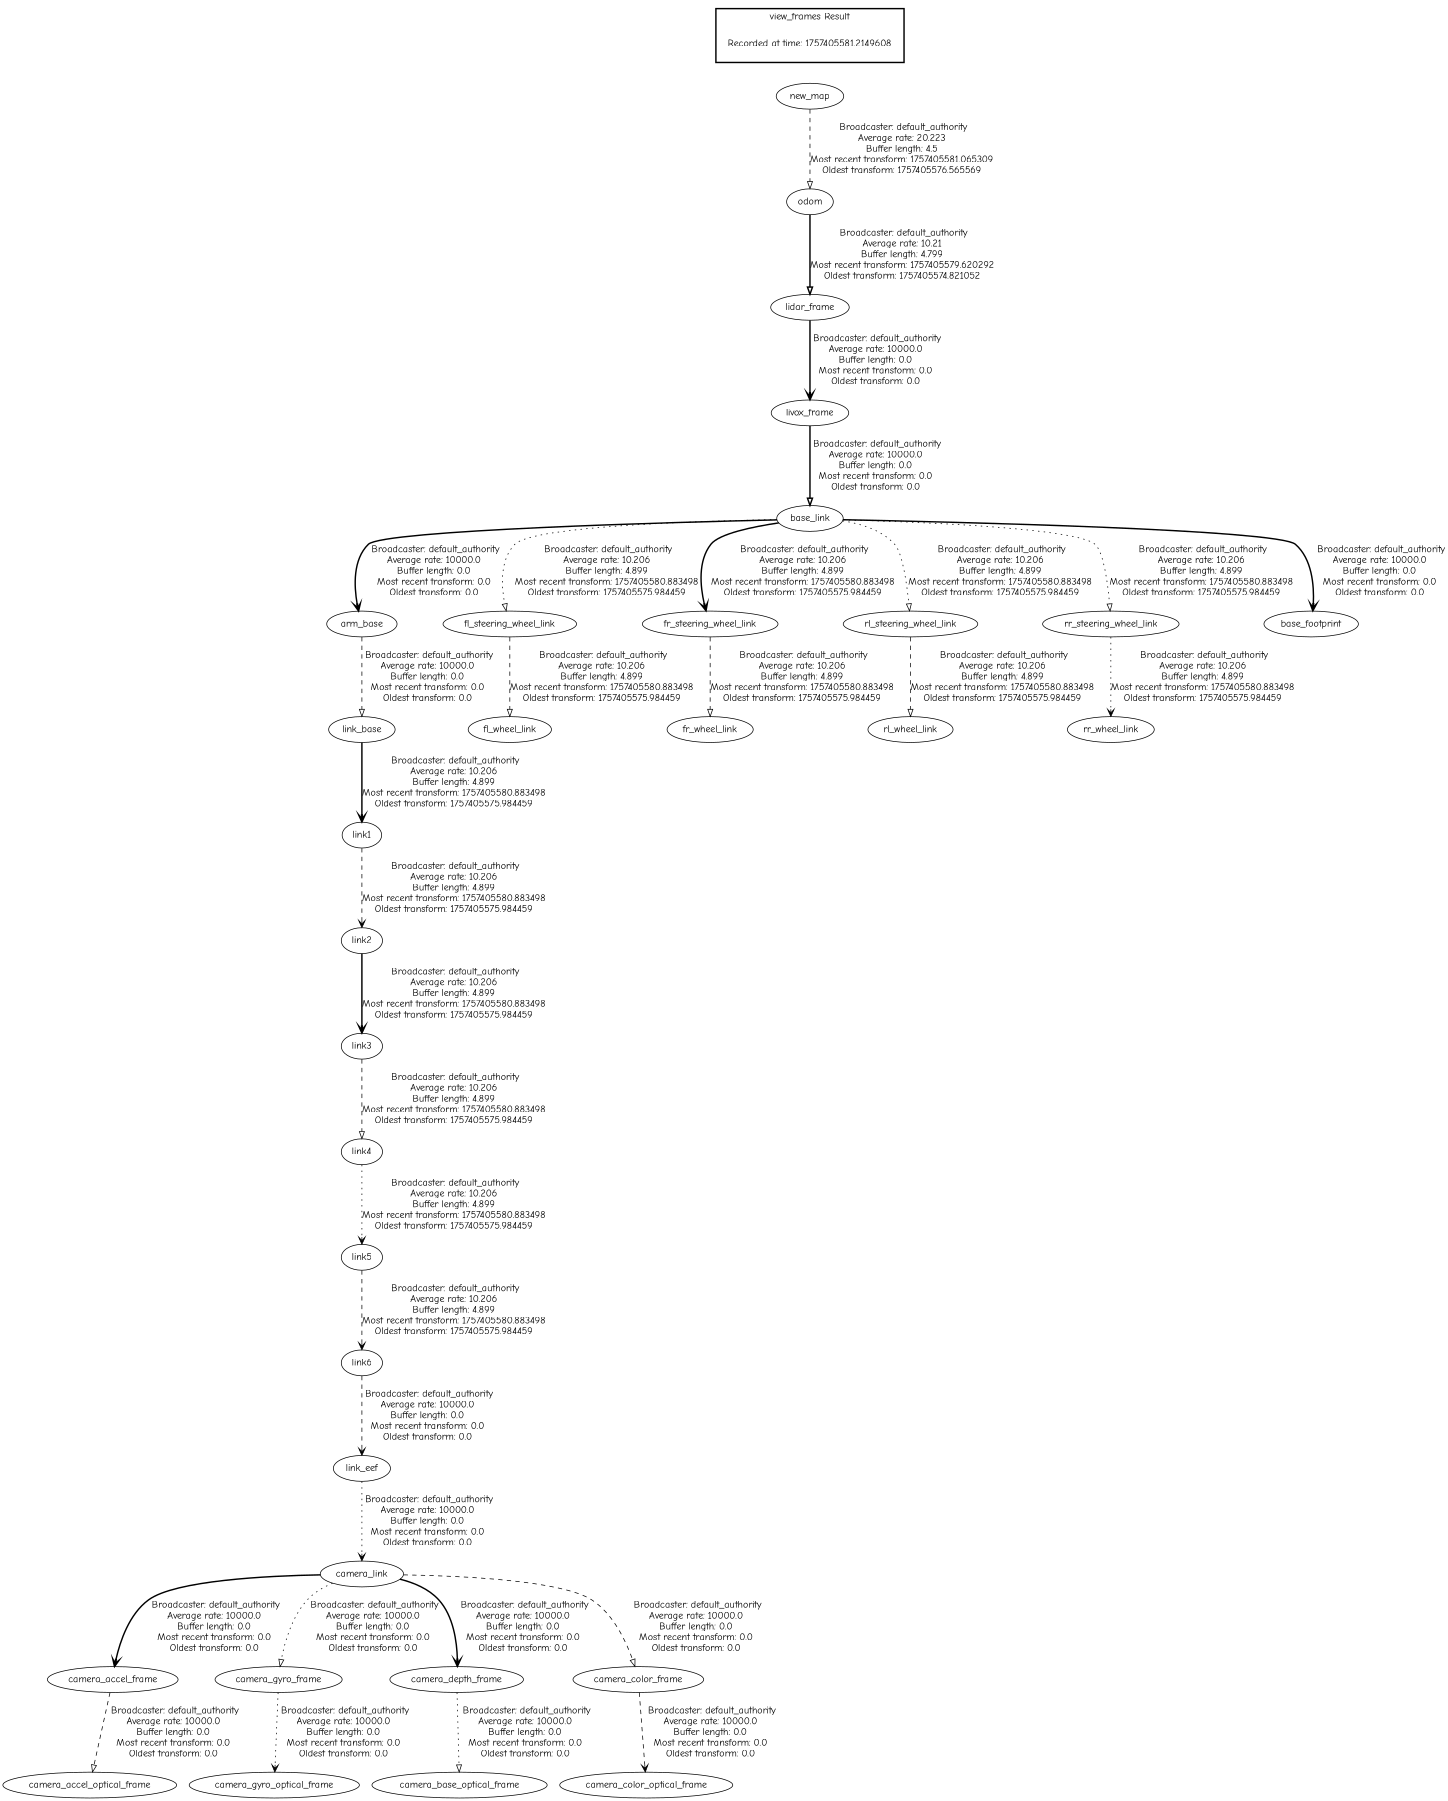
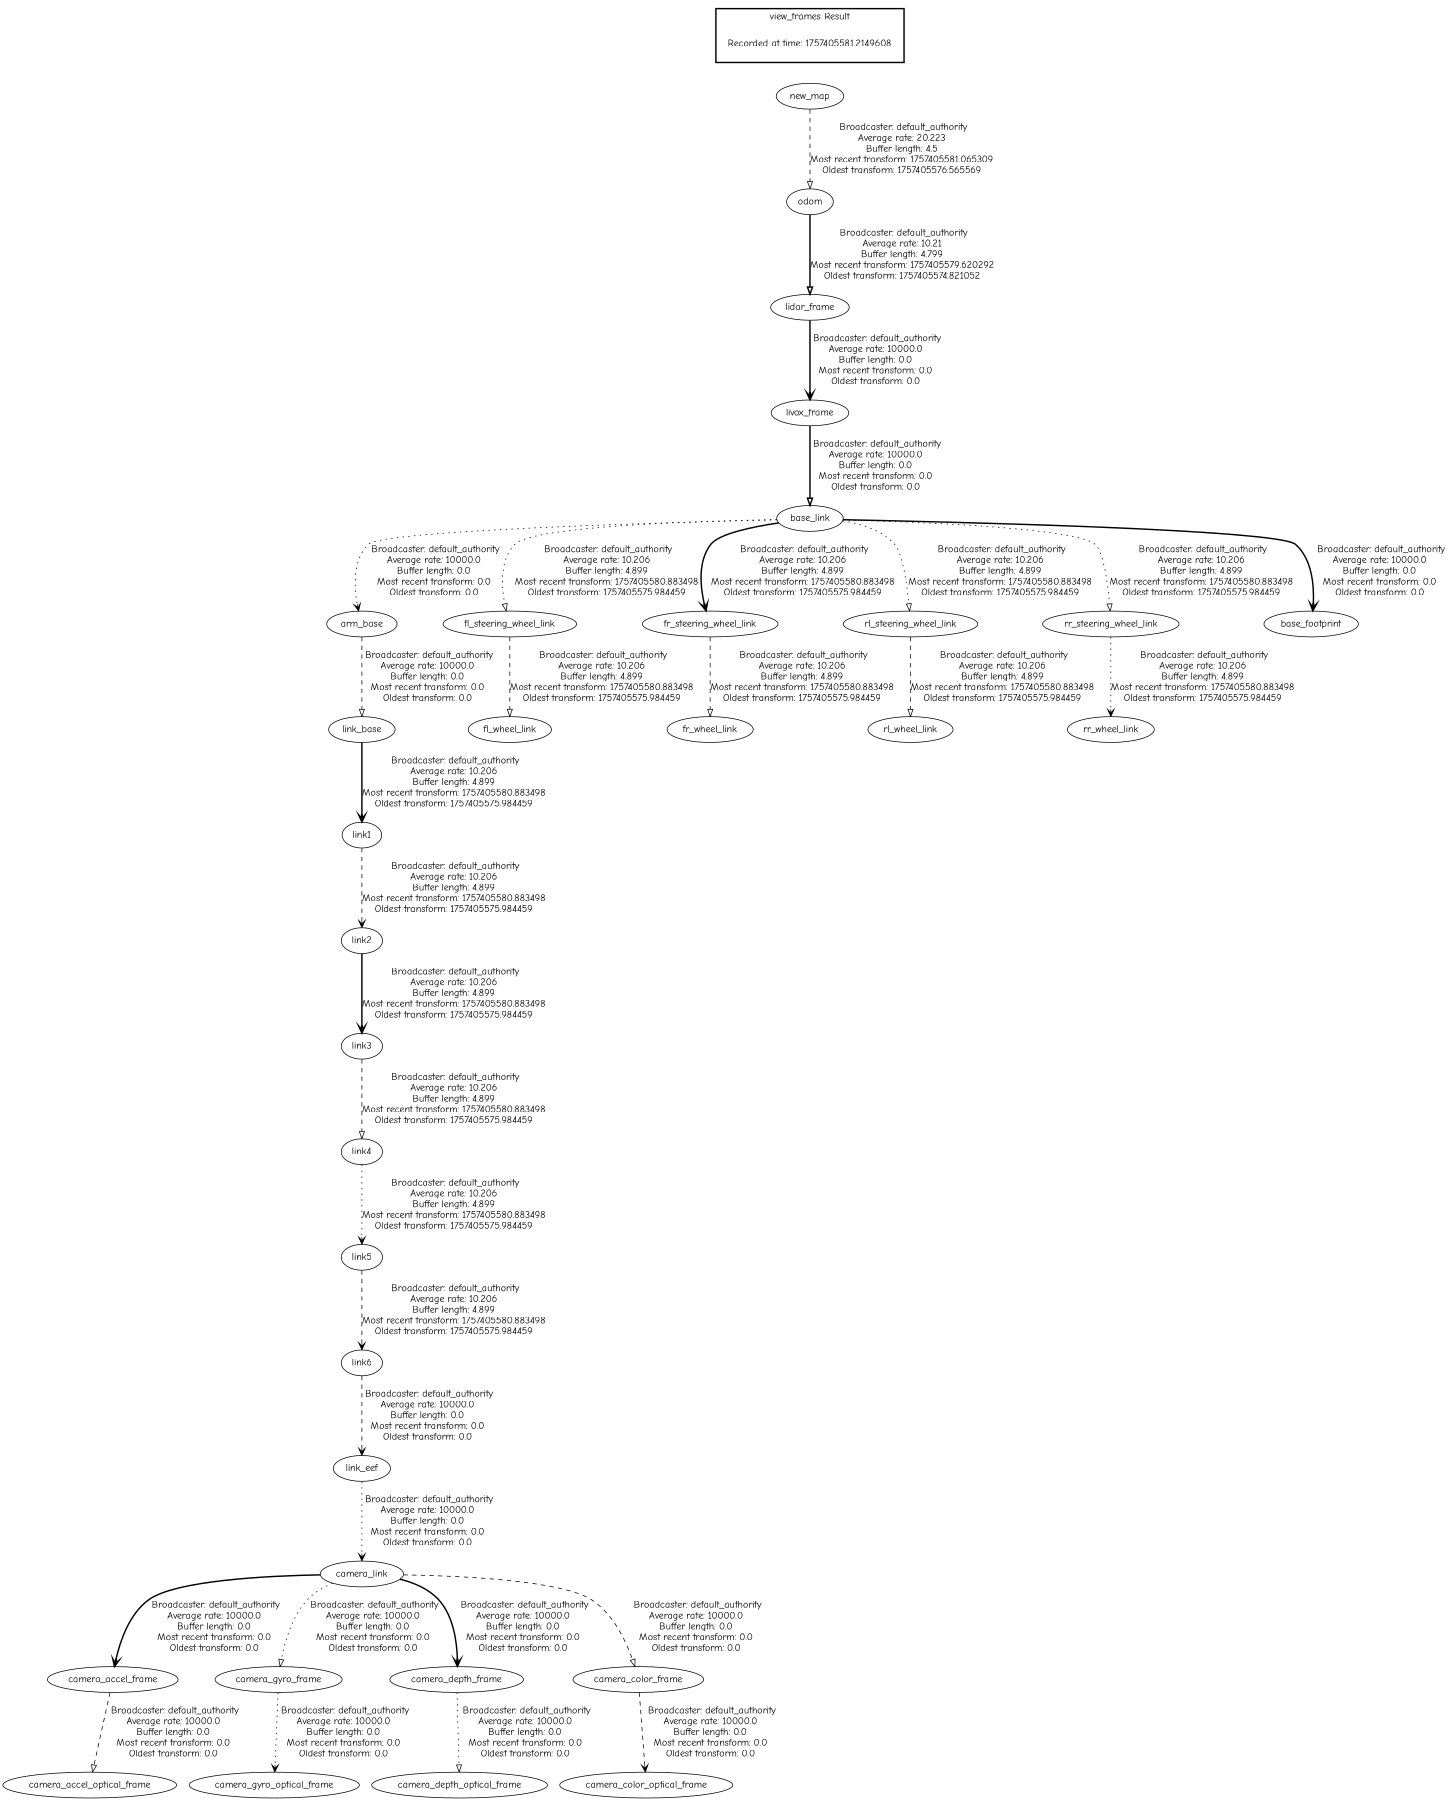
(541, 528) -> (541, 528)
(460, 1785) -> (460, 1785)
